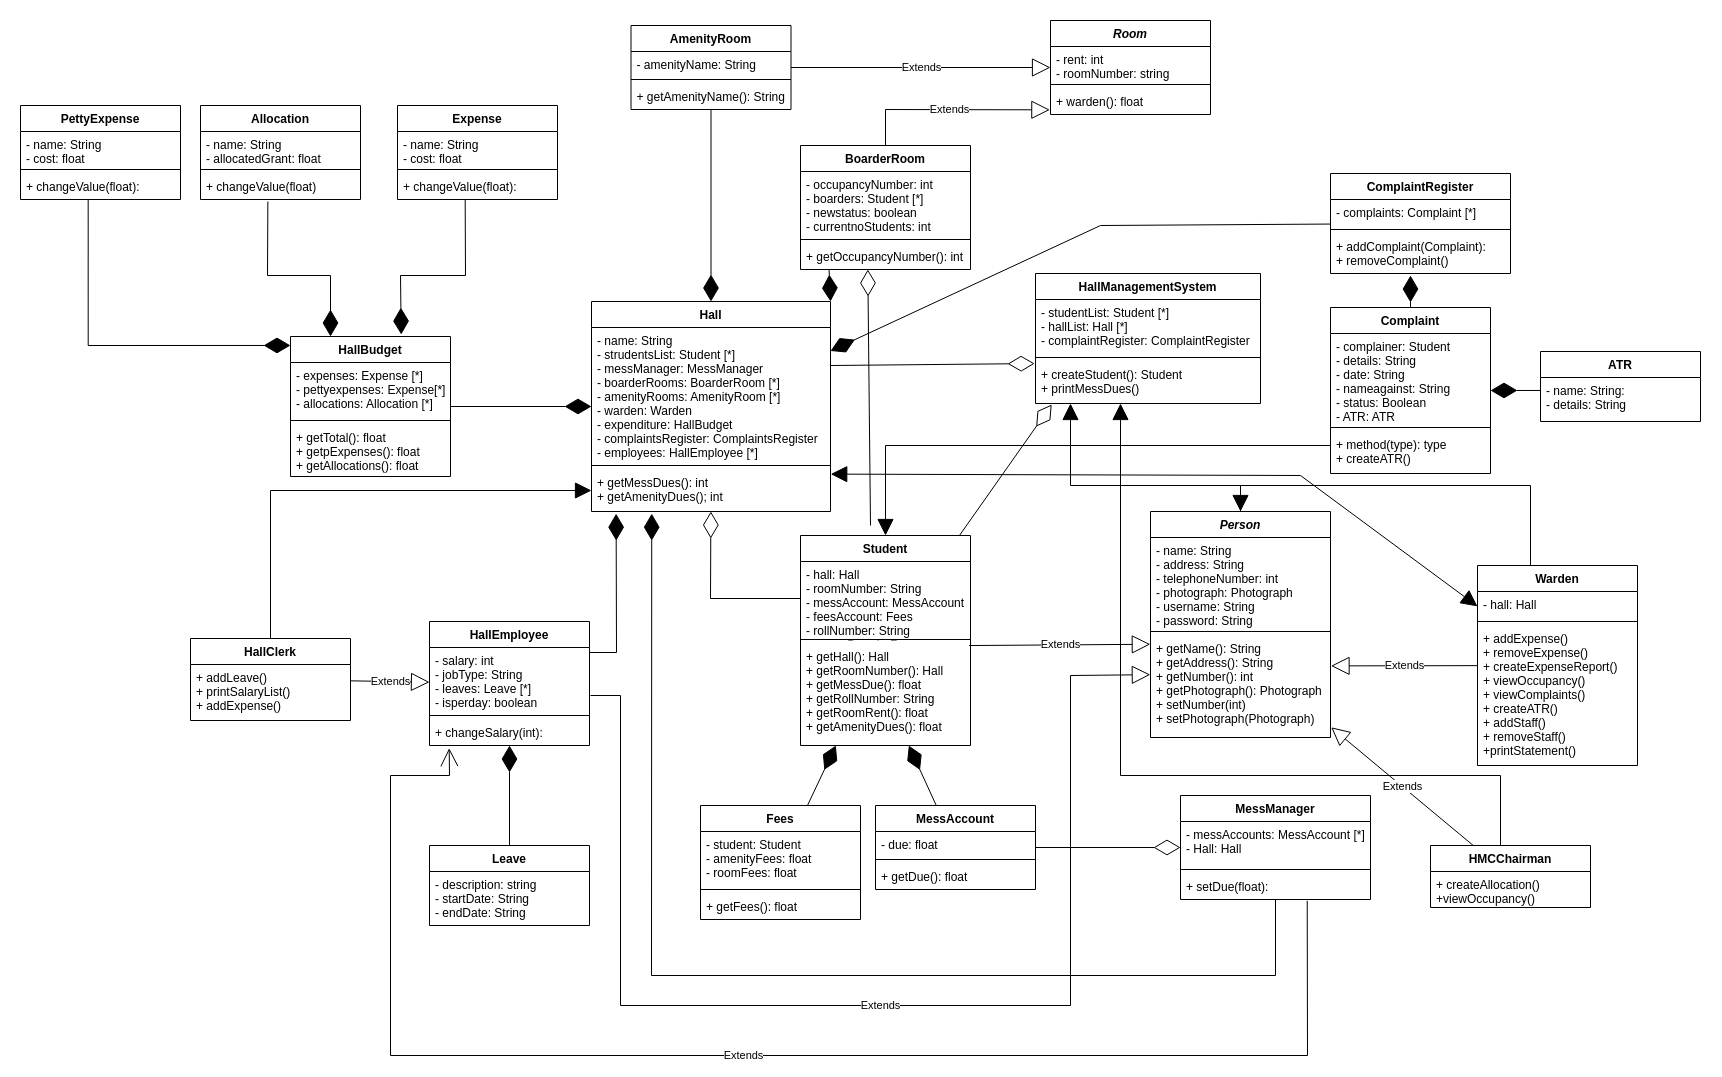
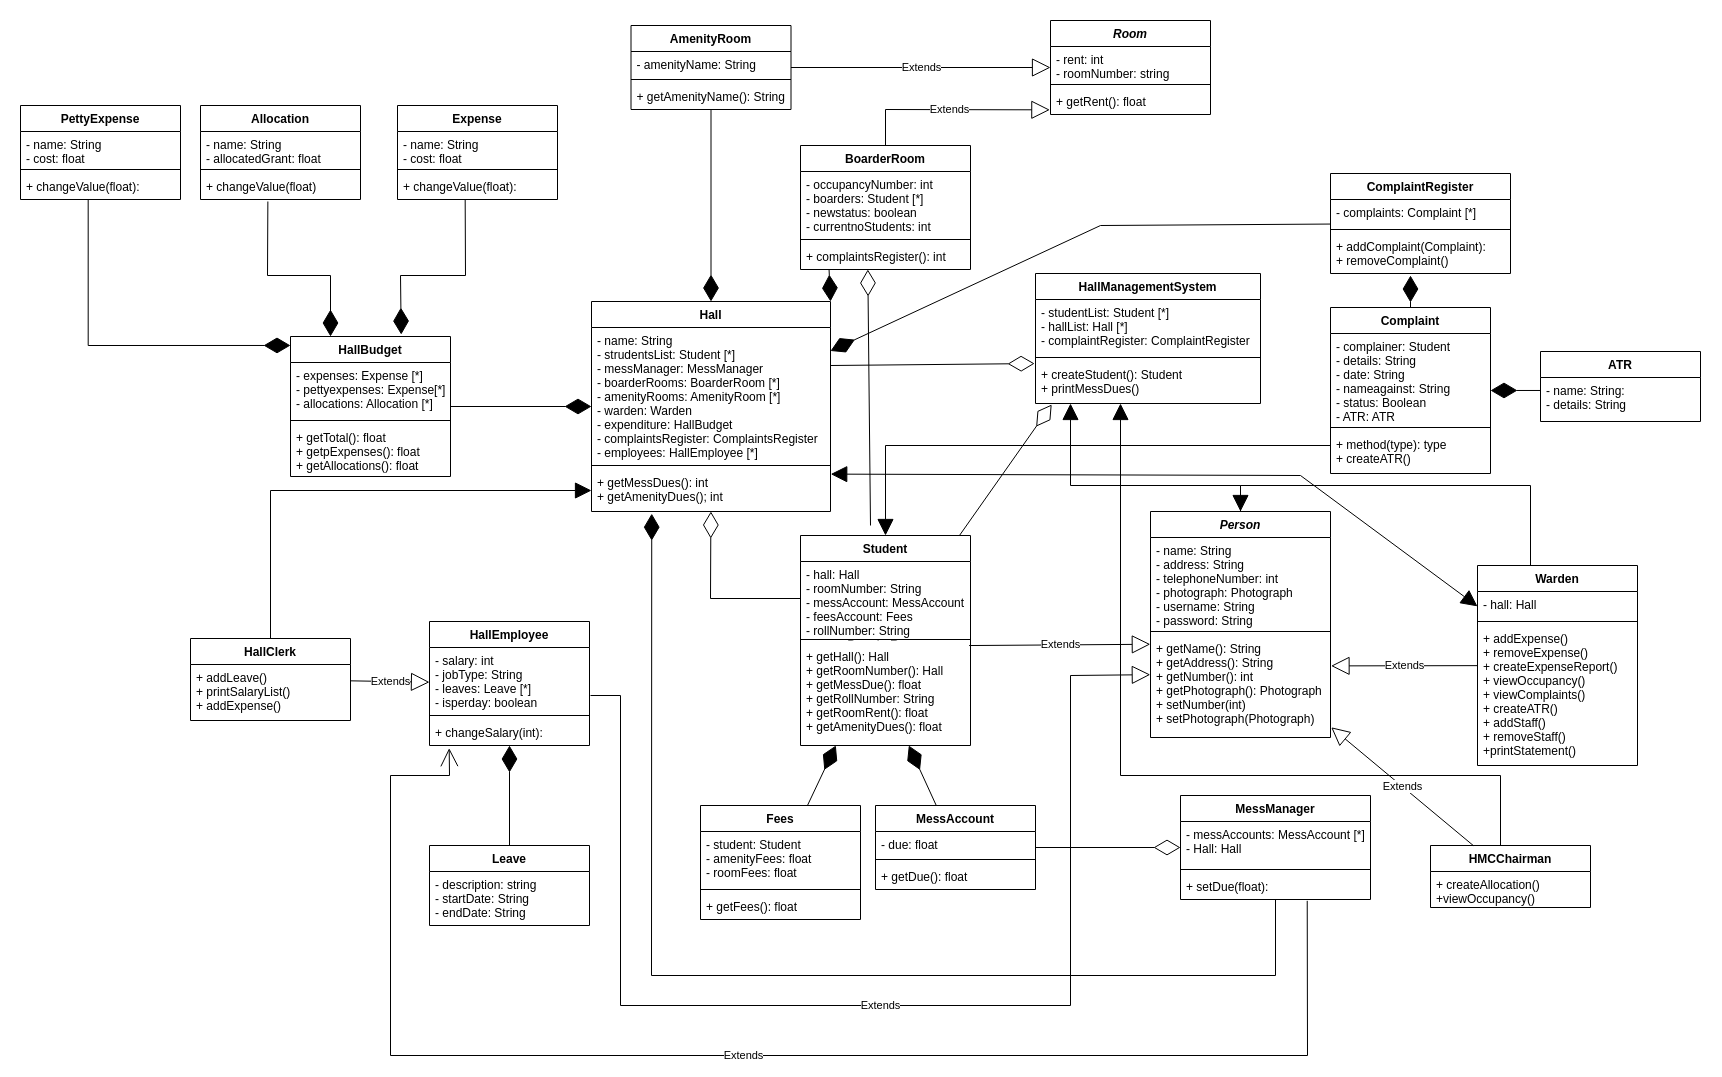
(1107, 102) -> (1110, 102)
(890, 257) -> (886, 257)
(616, 609) -> none
